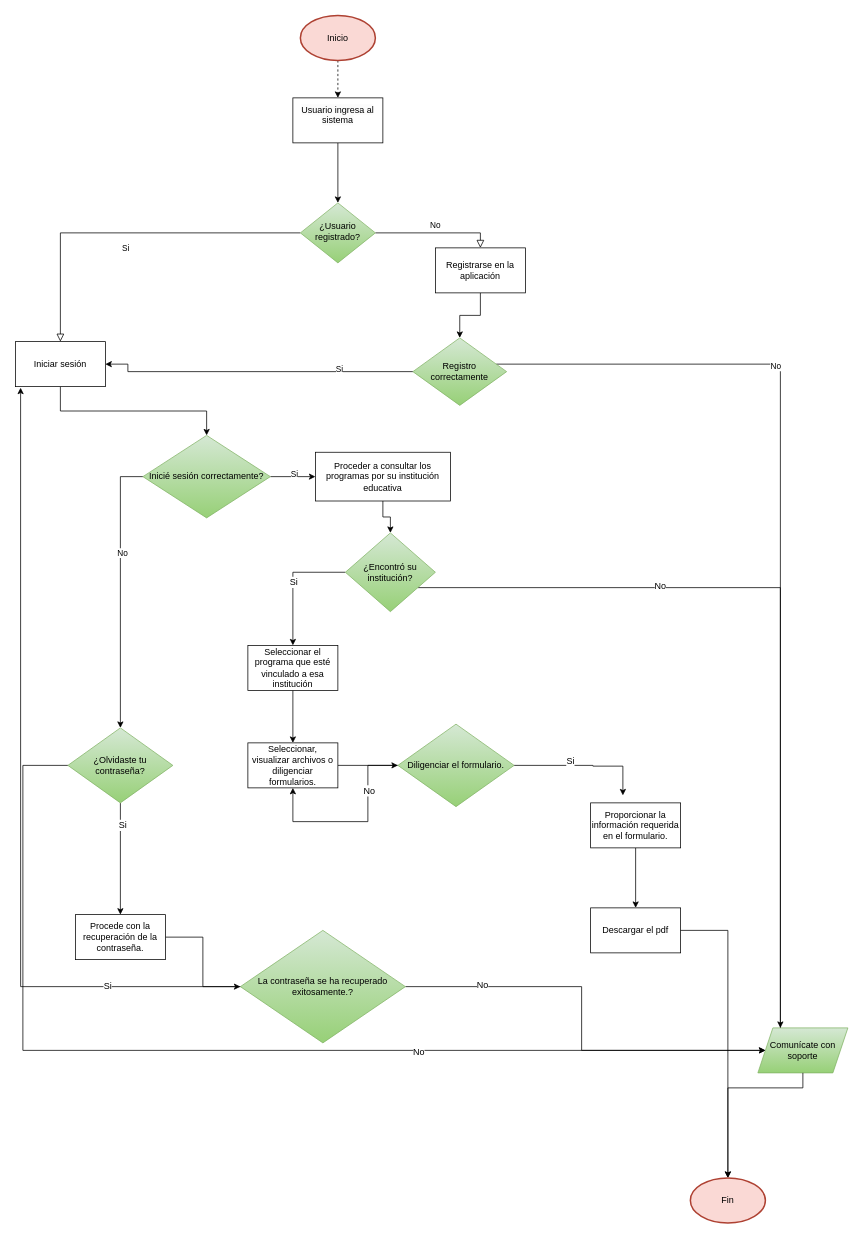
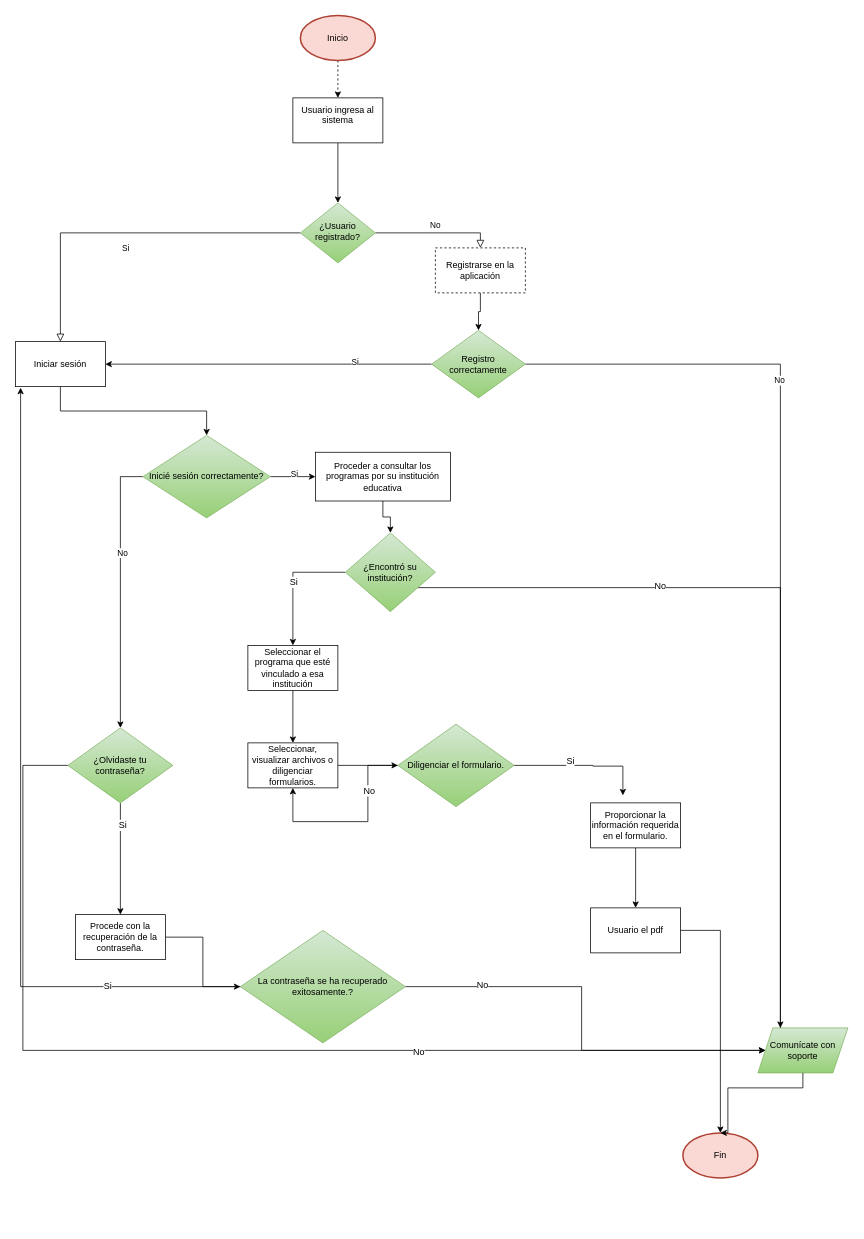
(480, 270) -> (480, 270)
(460, 372) -> (479, 364)
(636, 930) -> (636, 930)
(728, 1200) -> (720, 1155)
